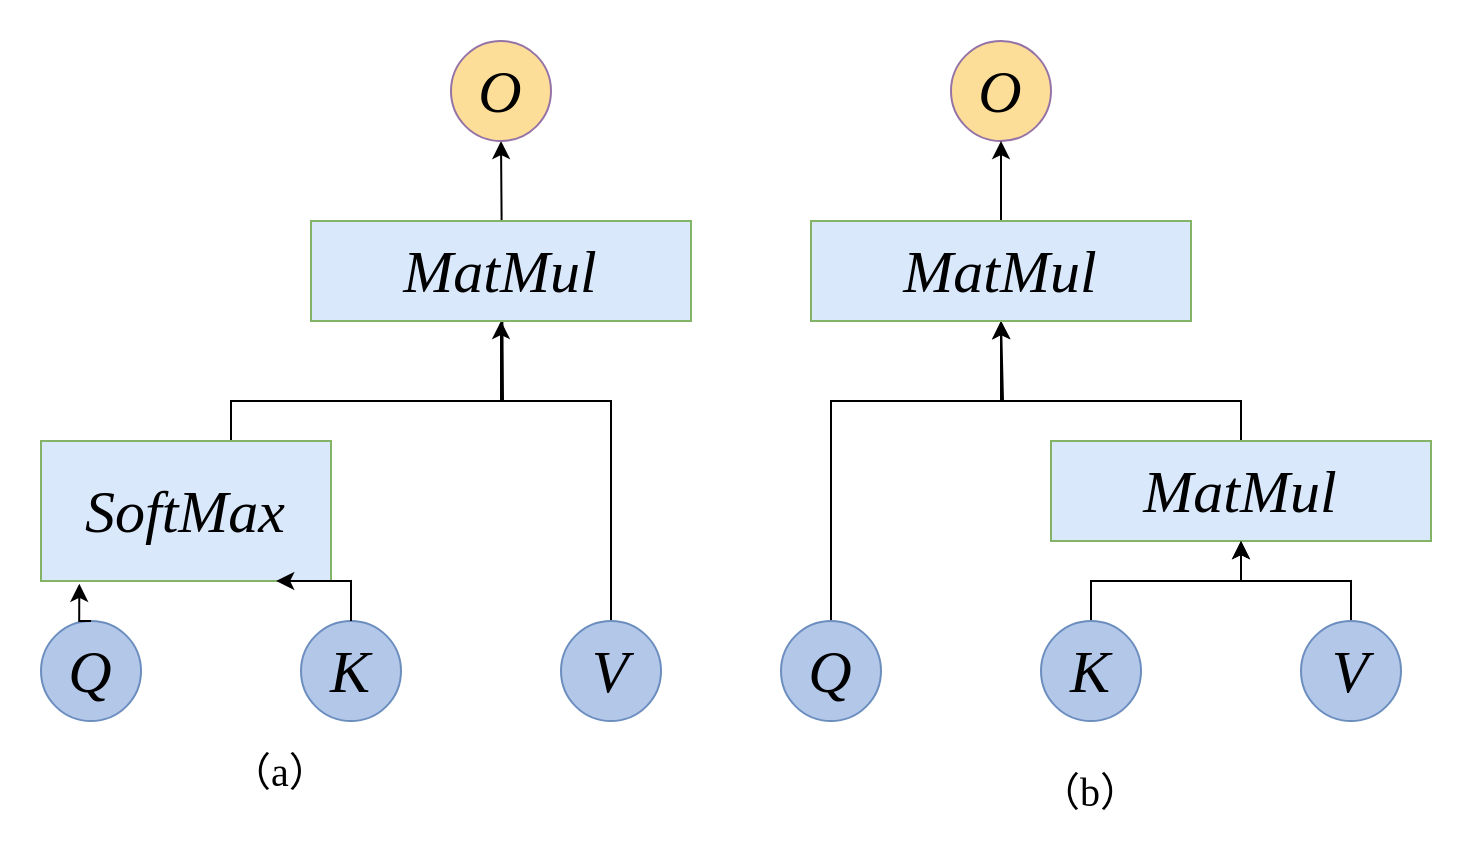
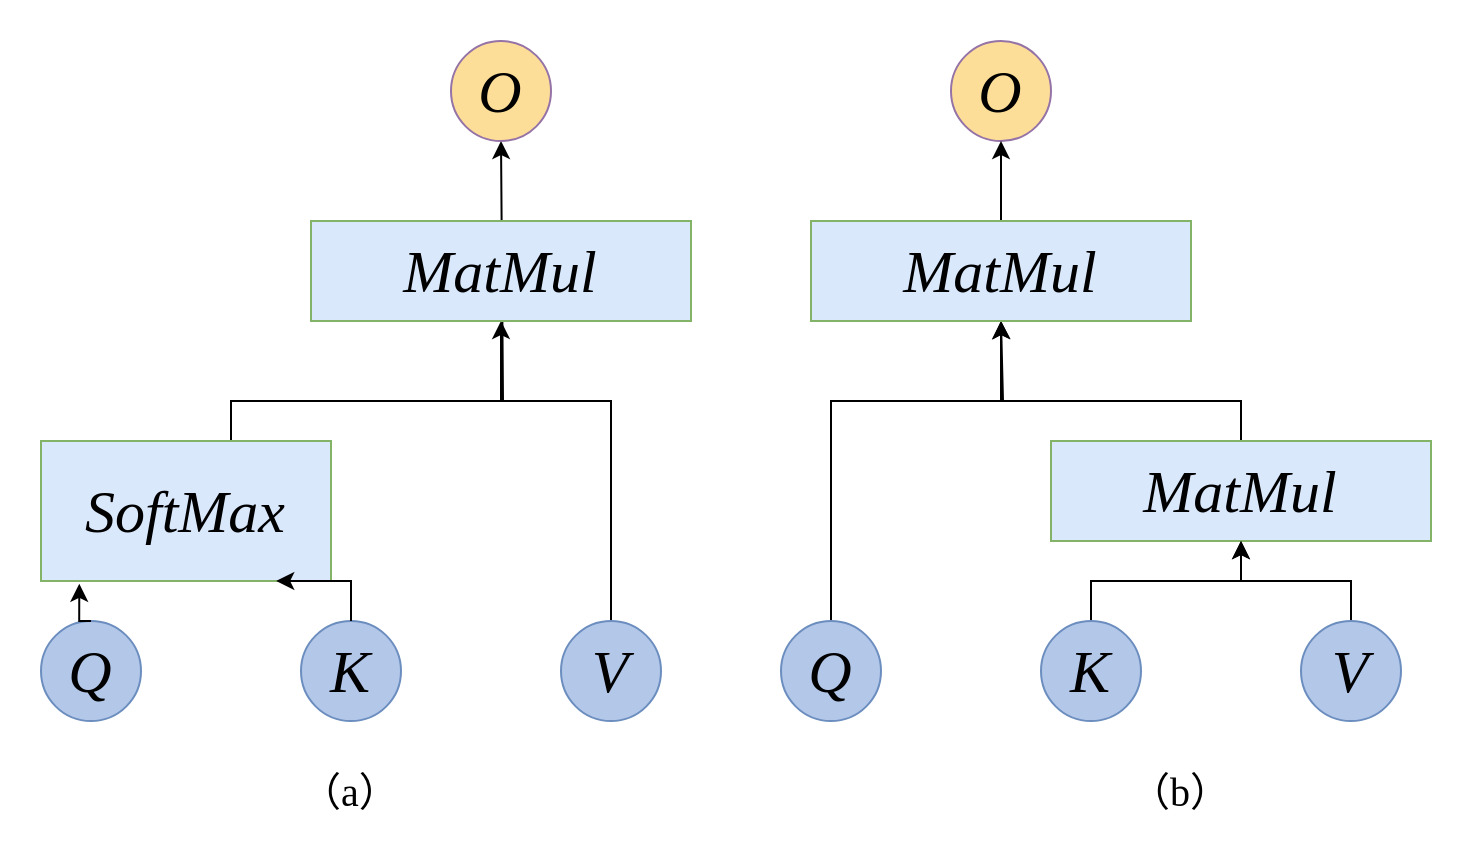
(281, 771) -> (351, 791)
(1091, 791) -> (1181, 791)
